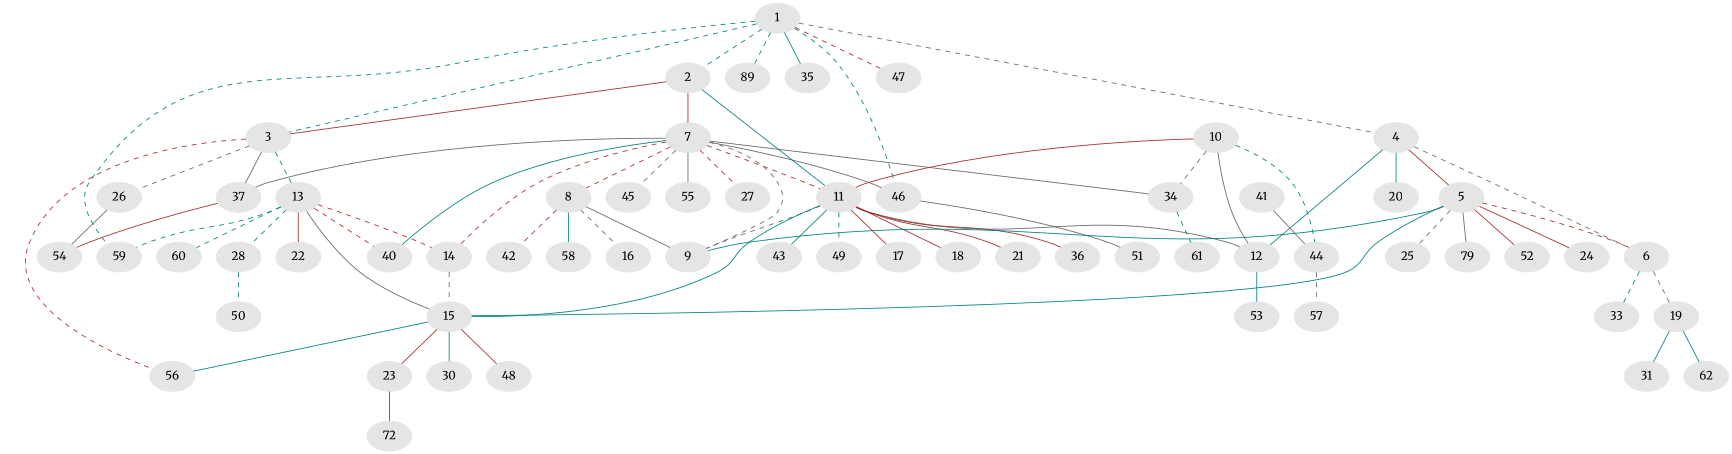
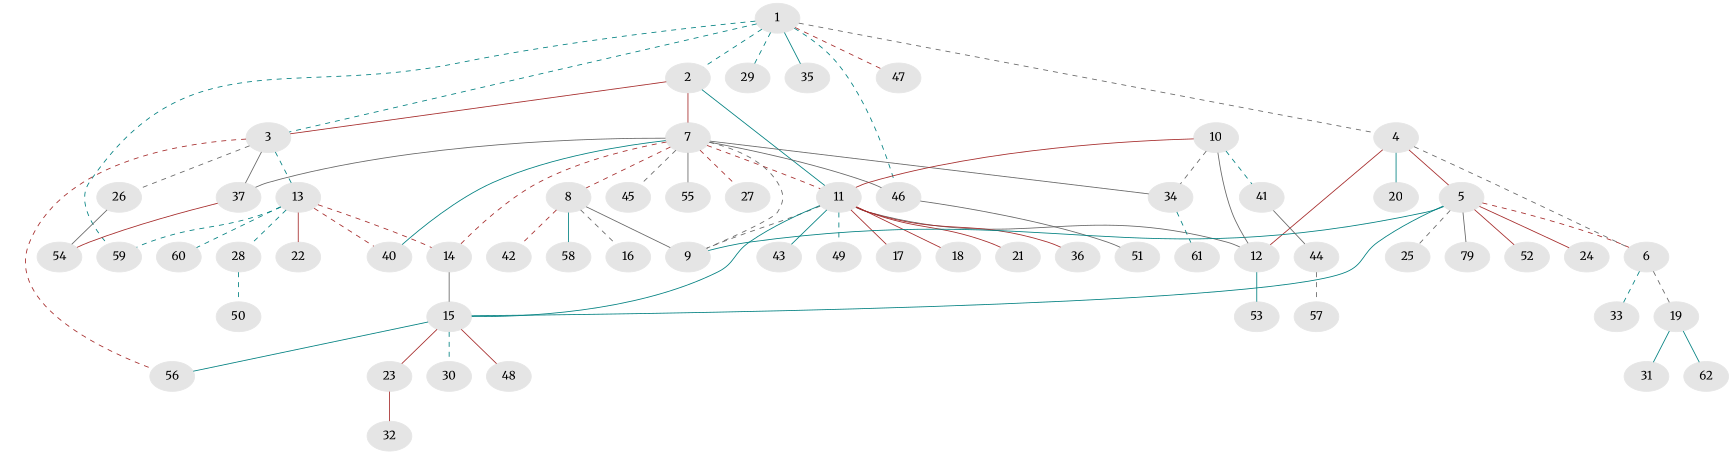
(748, 78) -> (748, 78)
(1290, 181) -> (1239, 167)
(1327, 197) -> (1327, 197)
(359, 272) -> none
(449, 287) -> (449, 287)
(449, 347) -> (449, 347)
(389, 436) -> (389, 436)
